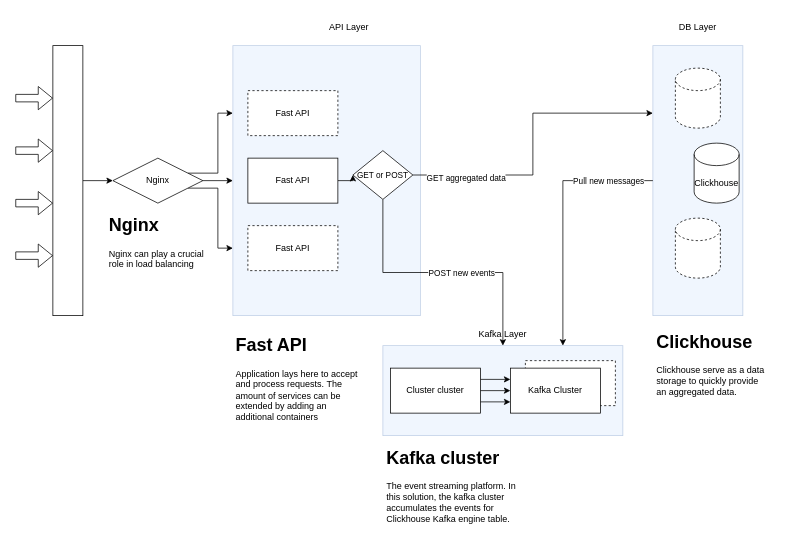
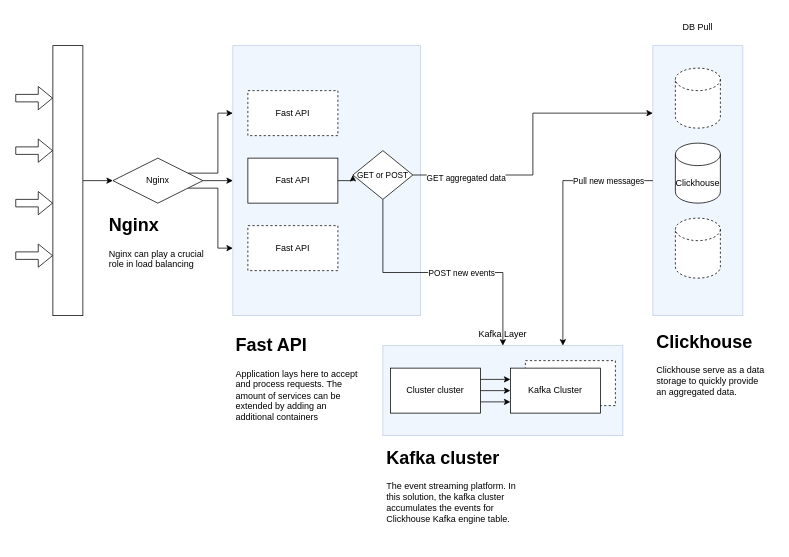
(349, 27) -> none
(698, 27) -> (698, 27)
(717, 173) -> (698, 173)
